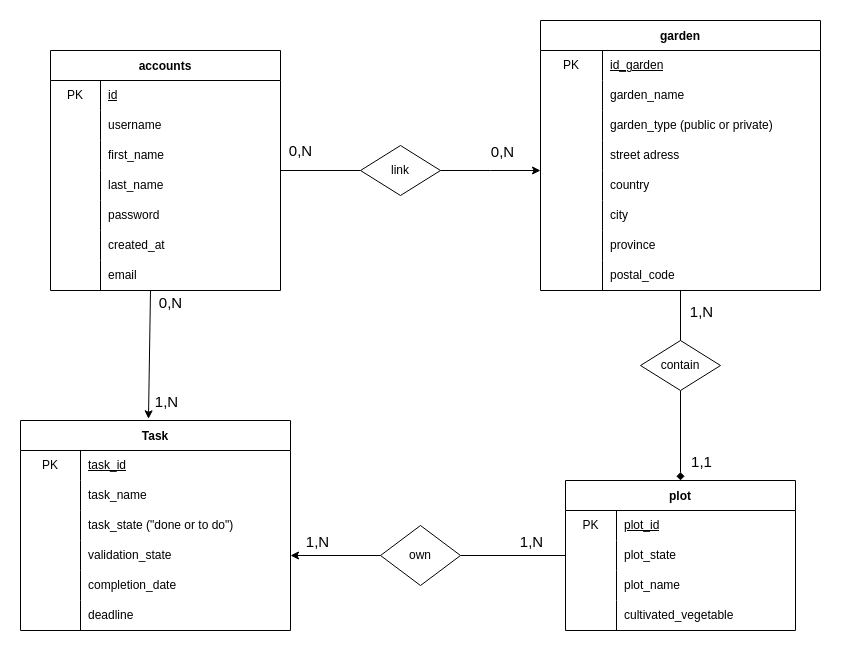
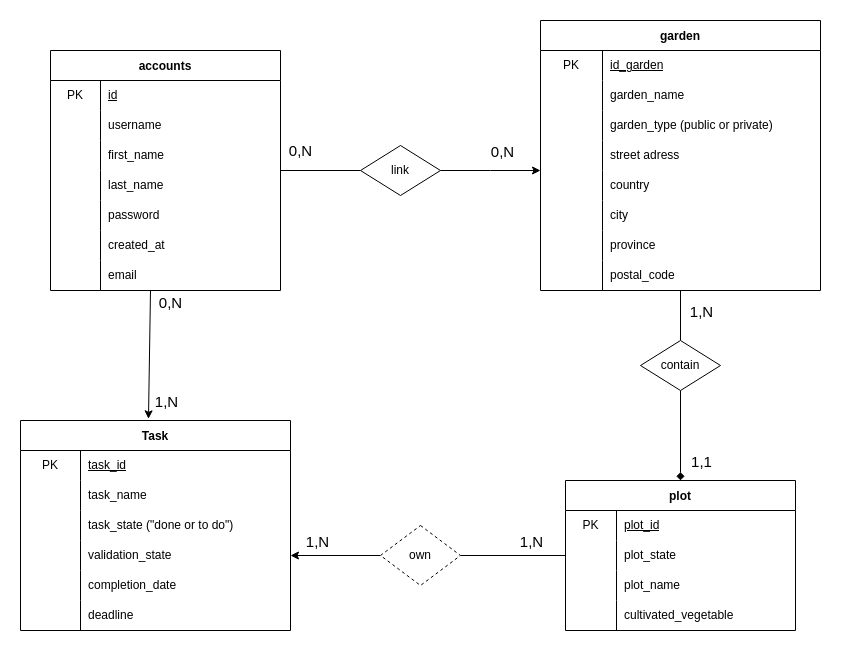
(421, 556) -> (421, 556)
